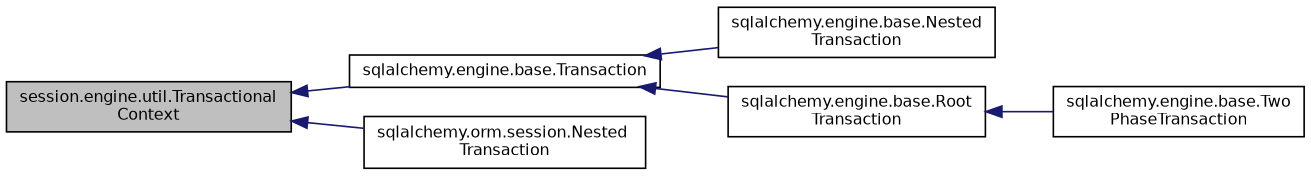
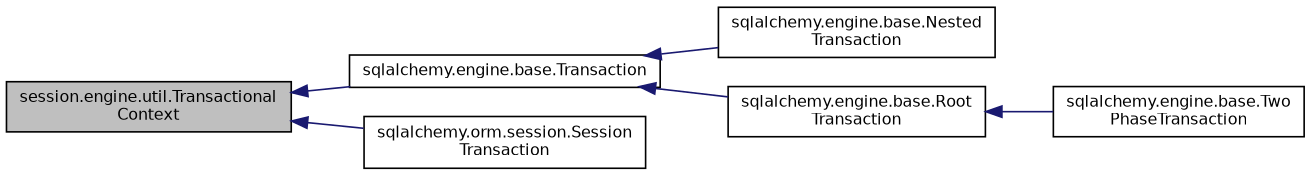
(505, 142) -> (505, 142)
